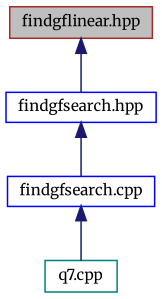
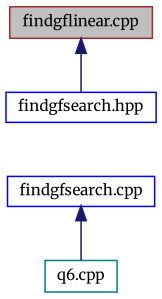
(81, 23) -> (81, 23)
(81, 157) -> none
(81, 276) -> (81, 276)
